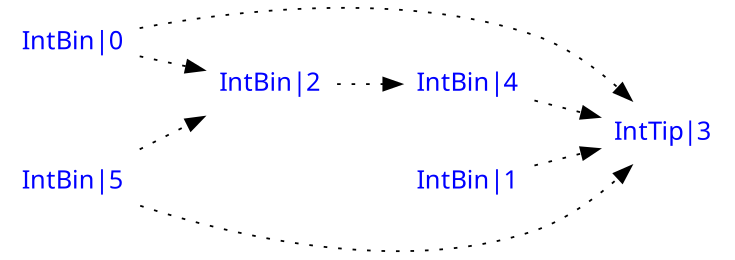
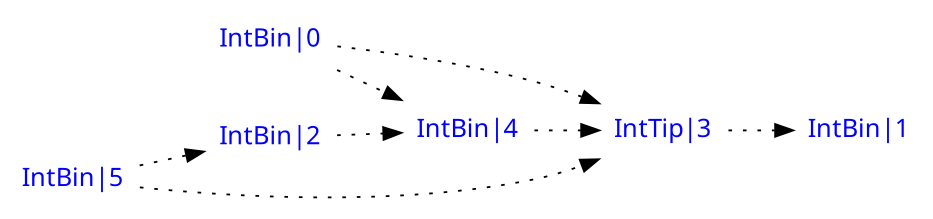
(163, 61) -> (361, 81)
(558, 160) -> (752, 130)
